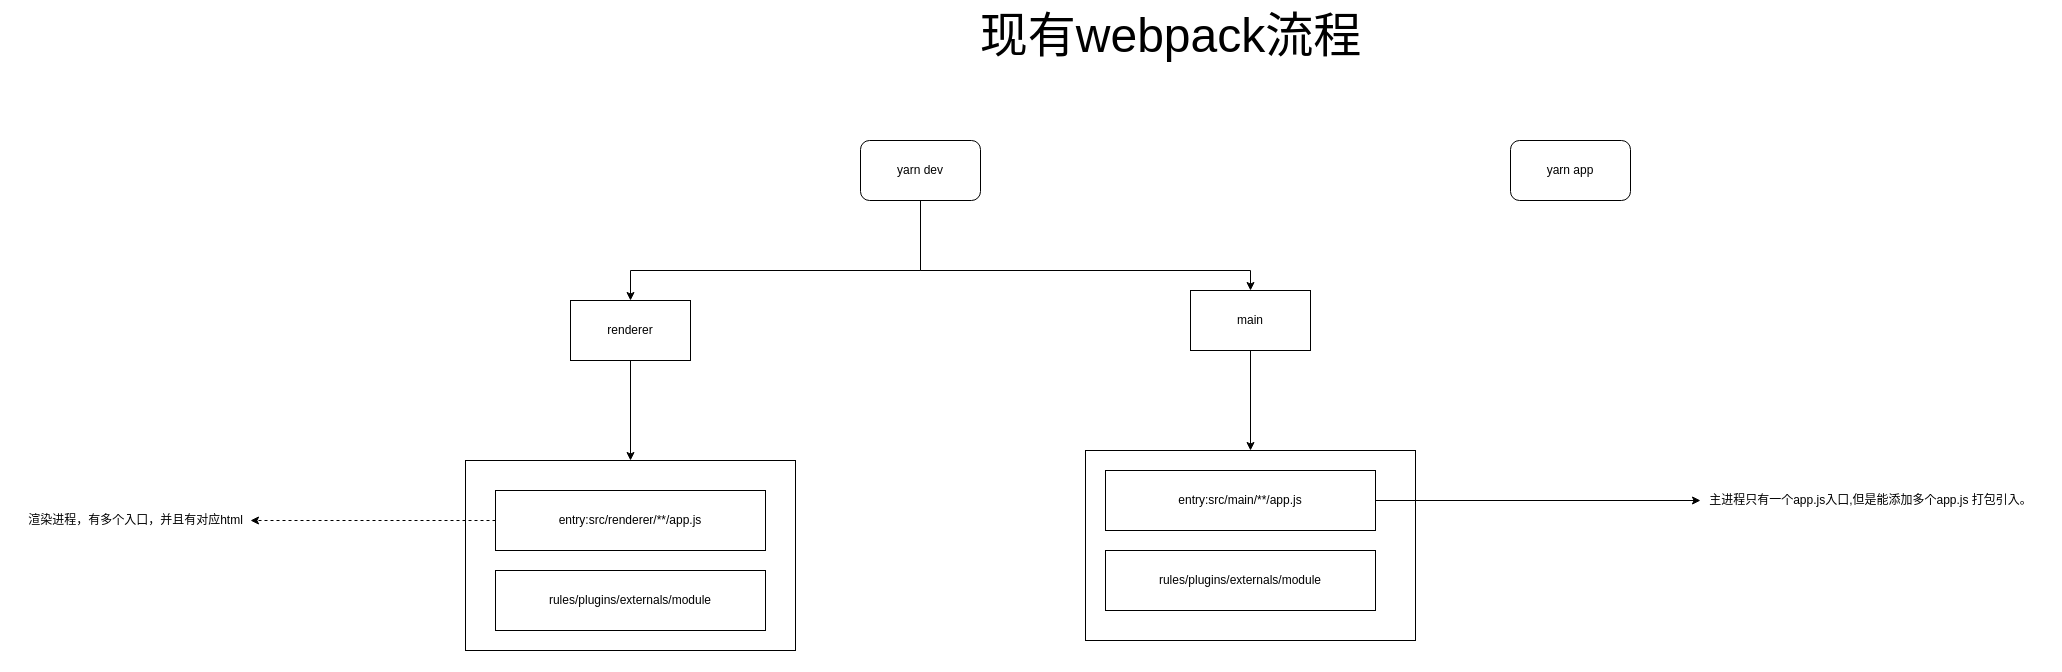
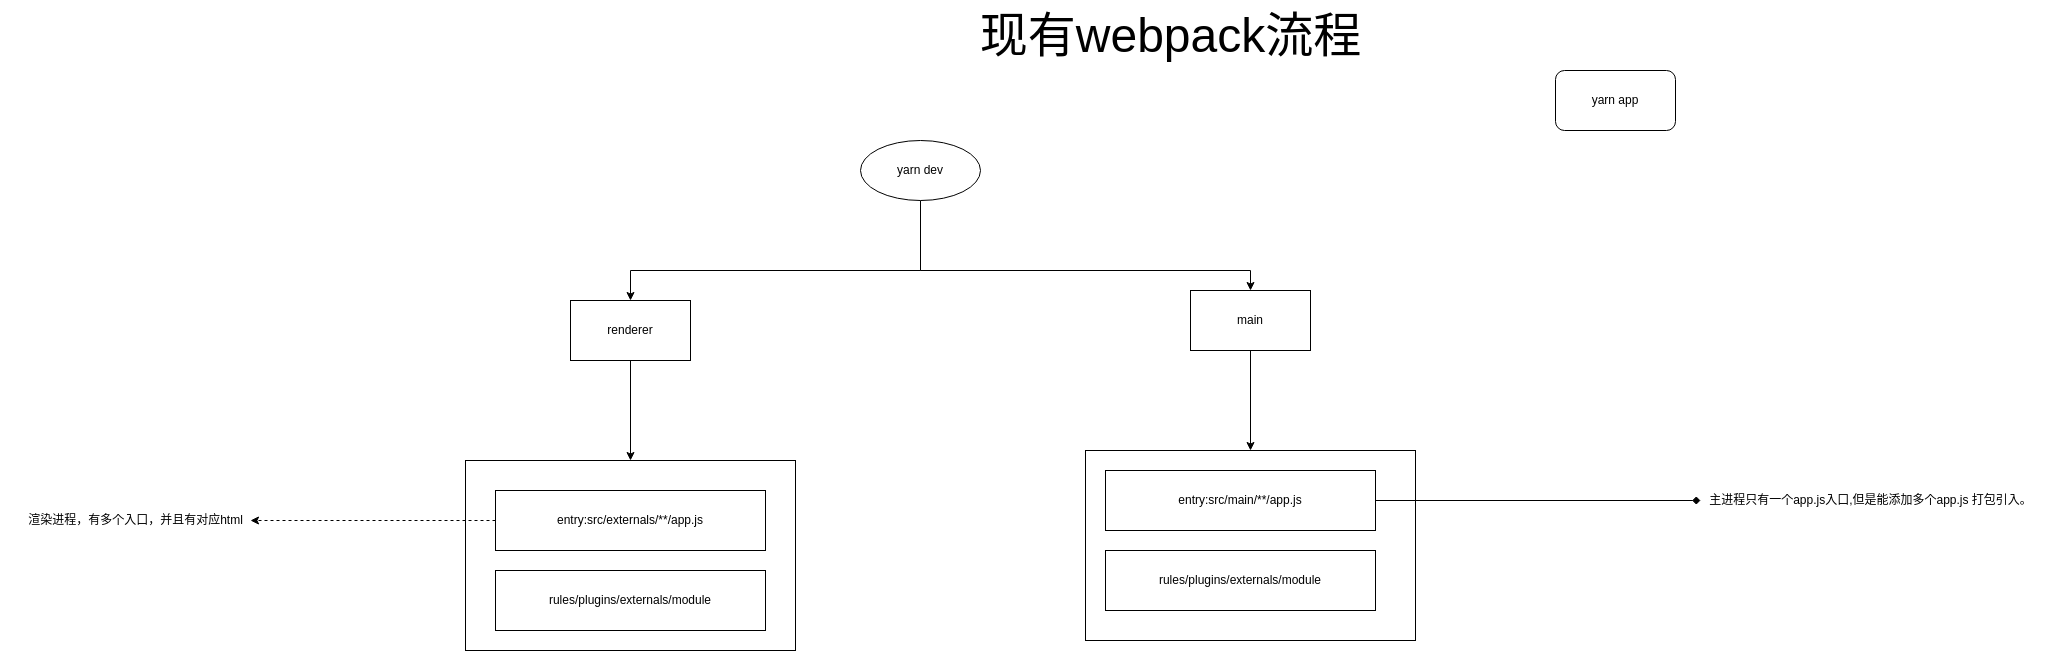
(921, 171) -> (921, 171)
(1571, 171) -> (1616, 101)
(1692, 501) -> (1692, 501)
(631, 521) -> (631, 521)
